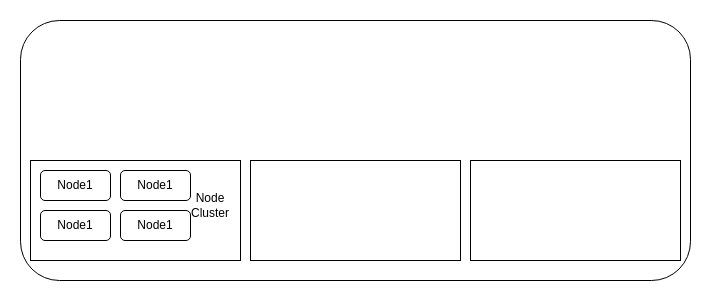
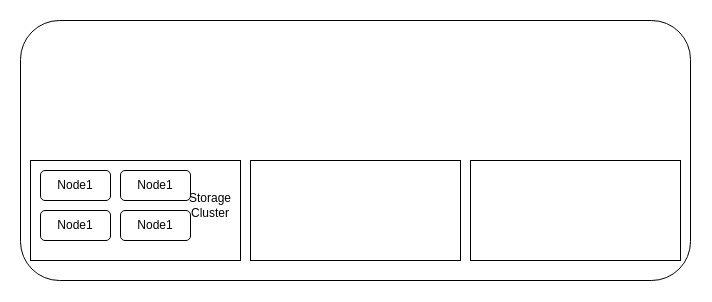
(211, 206) -> (211, 206)
